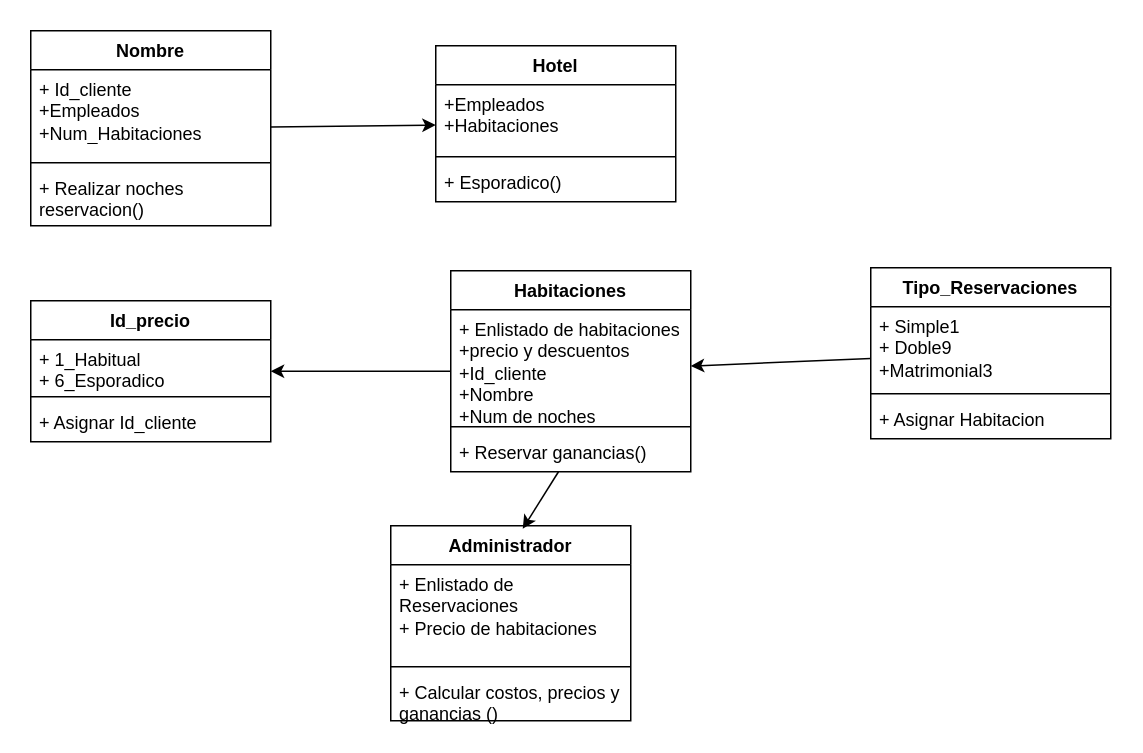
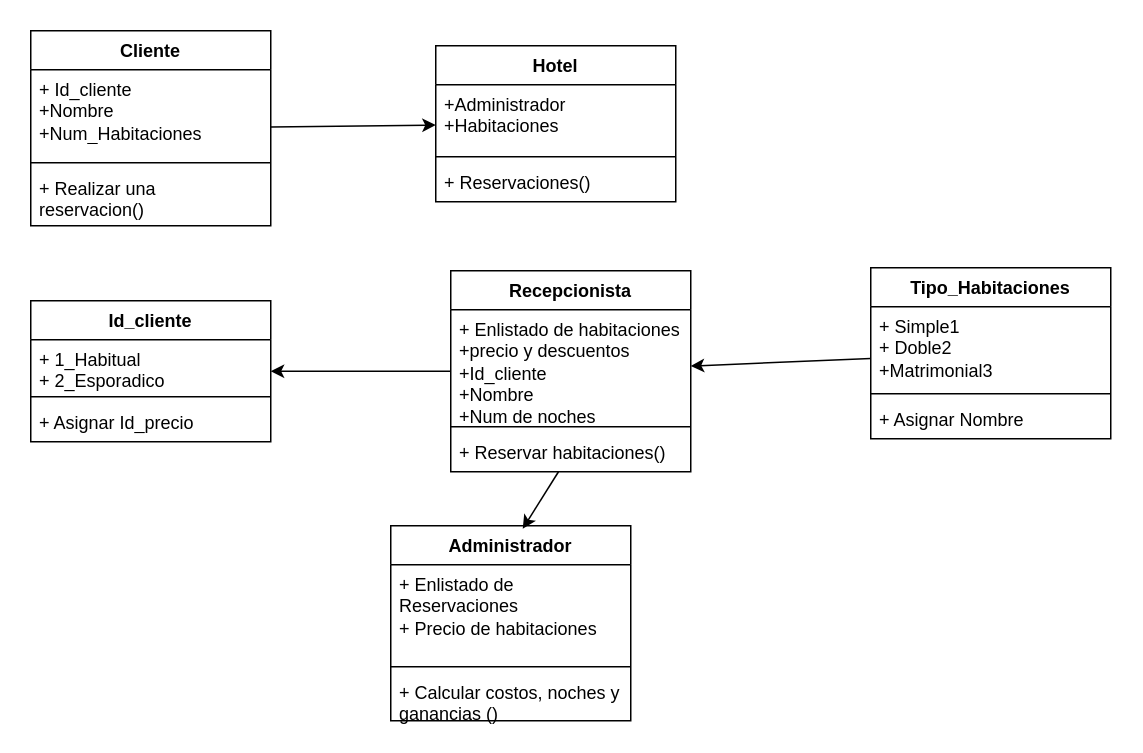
(151, 52) -> (151, 52)
(121, 113) -> (121, 113)
(506, 117) -> (511, 117)
(511, 184) -> (526, 184)
(152, 201) -> (152, 201)
(991, 289) -> (991, 289)
(571, 292) -> (571, 292)
(151, 322) -> (151, 322)
(938, 350) -> (938, 350)
(106, 372) -> (106, 372)
(969, 421) -> (953, 421)
(129, 424) -> (126, 424)
(564, 454) -> (572, 465)
(512, 705) -> (512, 705)
